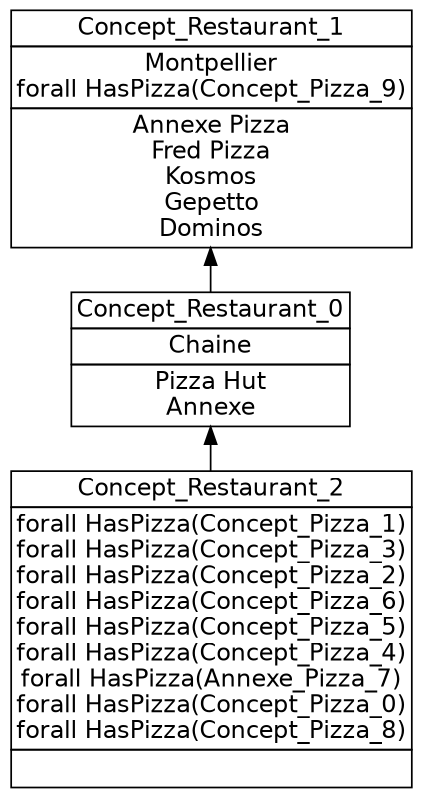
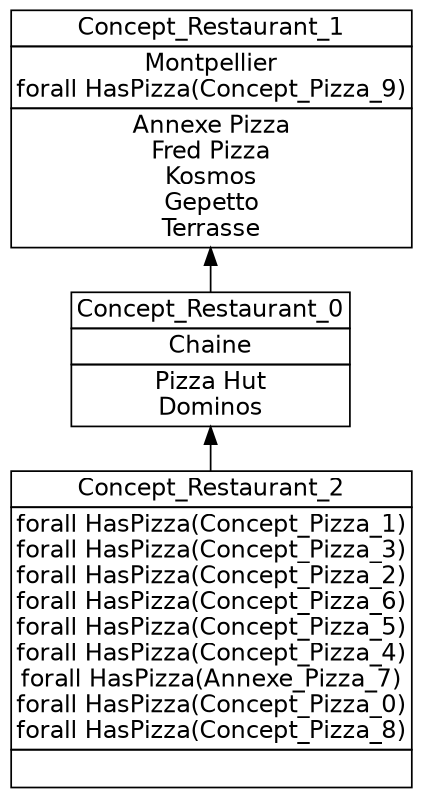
(211, 229) -> (211, 229)
(211, 408) -> (211, 408)
